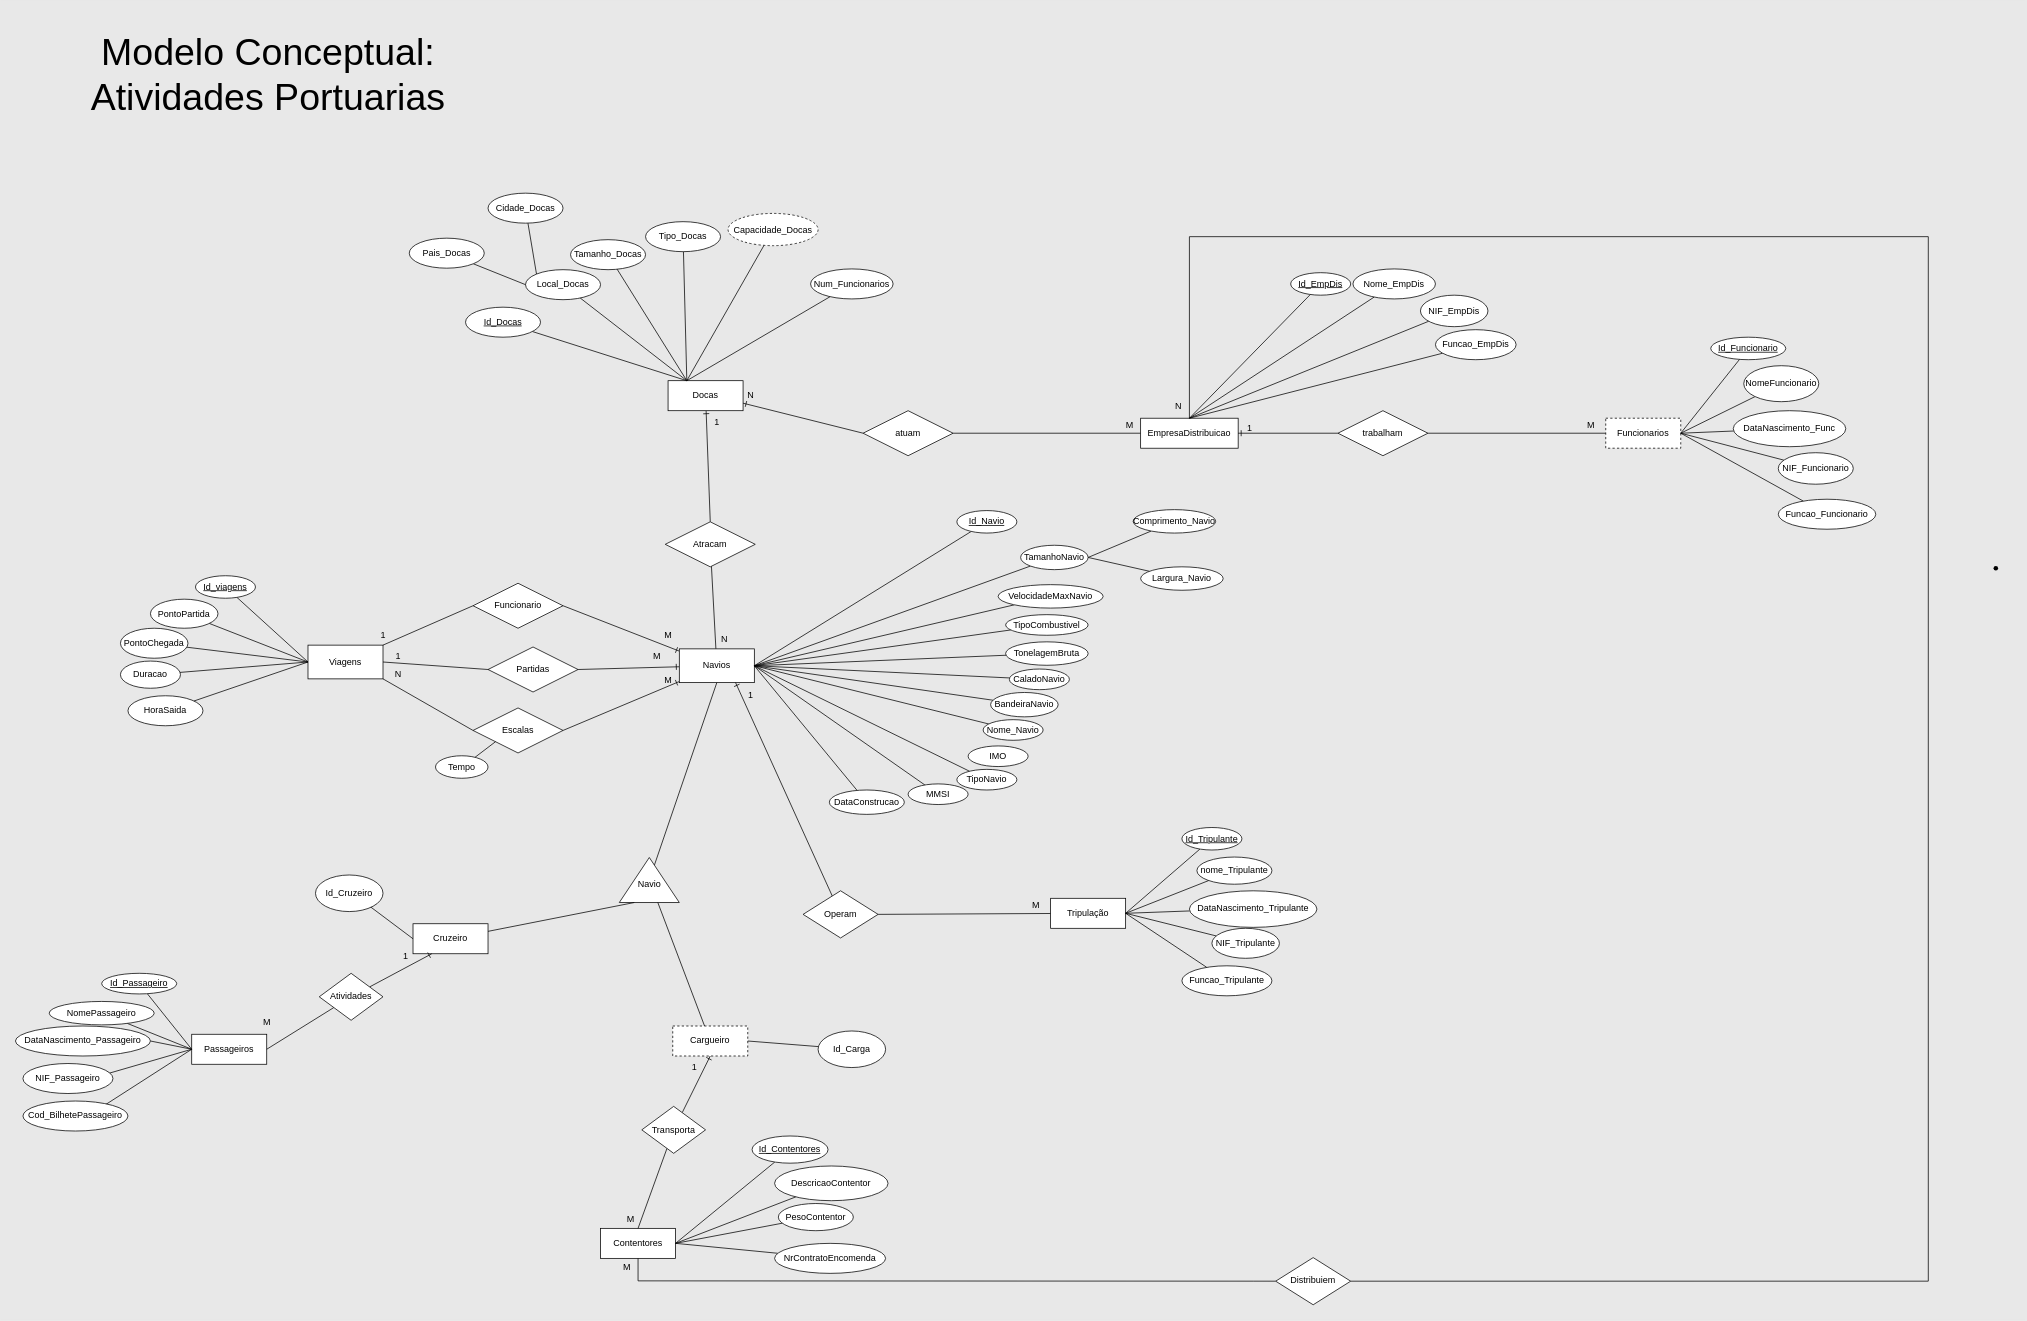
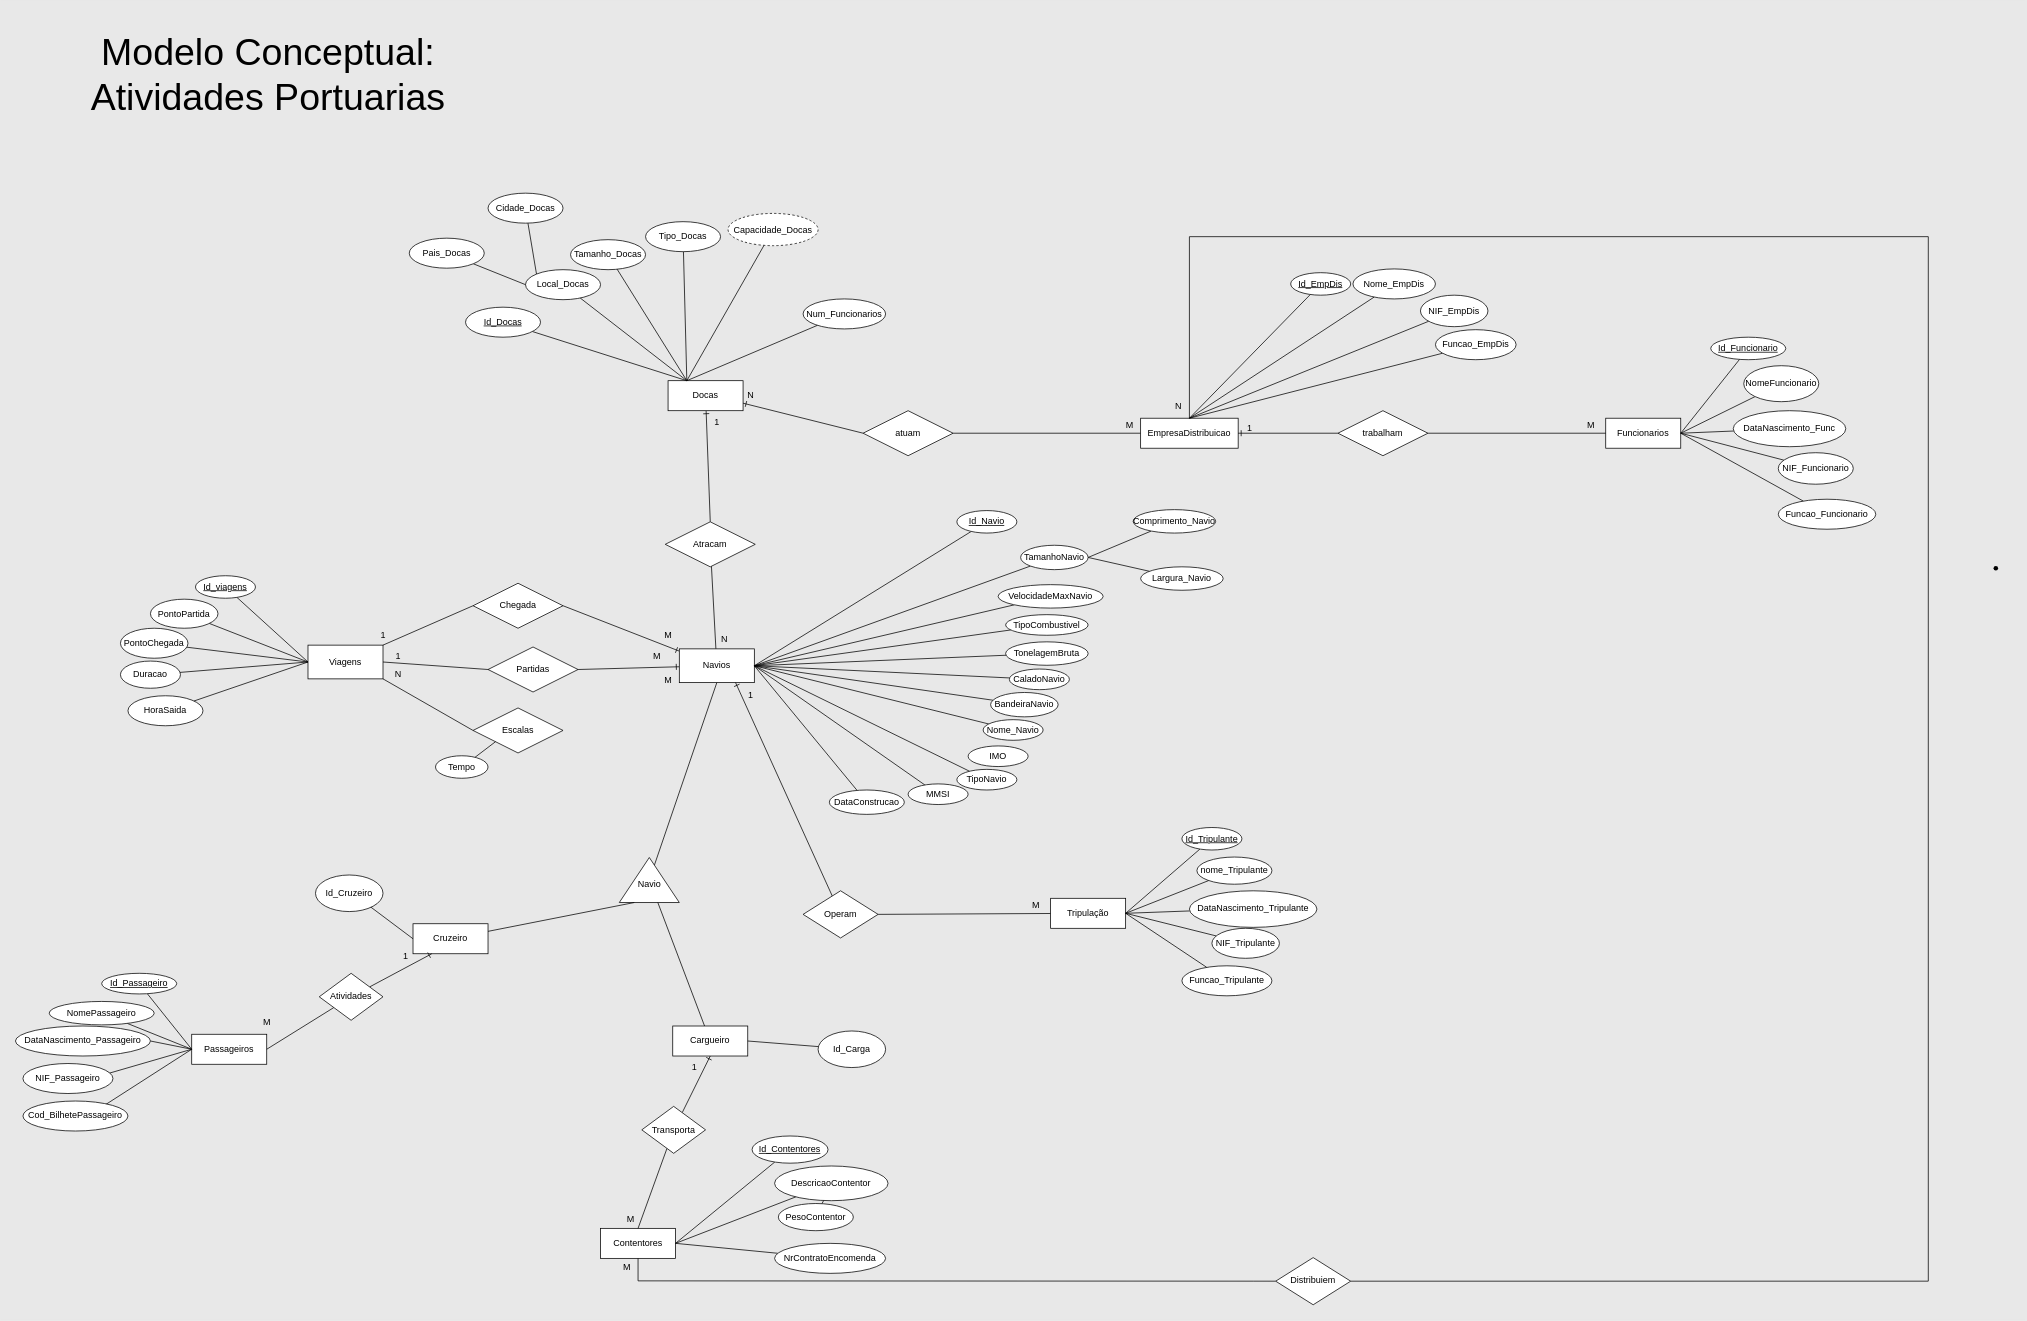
(852, 284) -> (844, 314)
(1643, 433) -> (1643, 433)
(518, 606) -> (518, 606)
(621, 706) -> none
(710, 1041) -> (710, 1041)
(732, 1232) -> (822, 1202)
